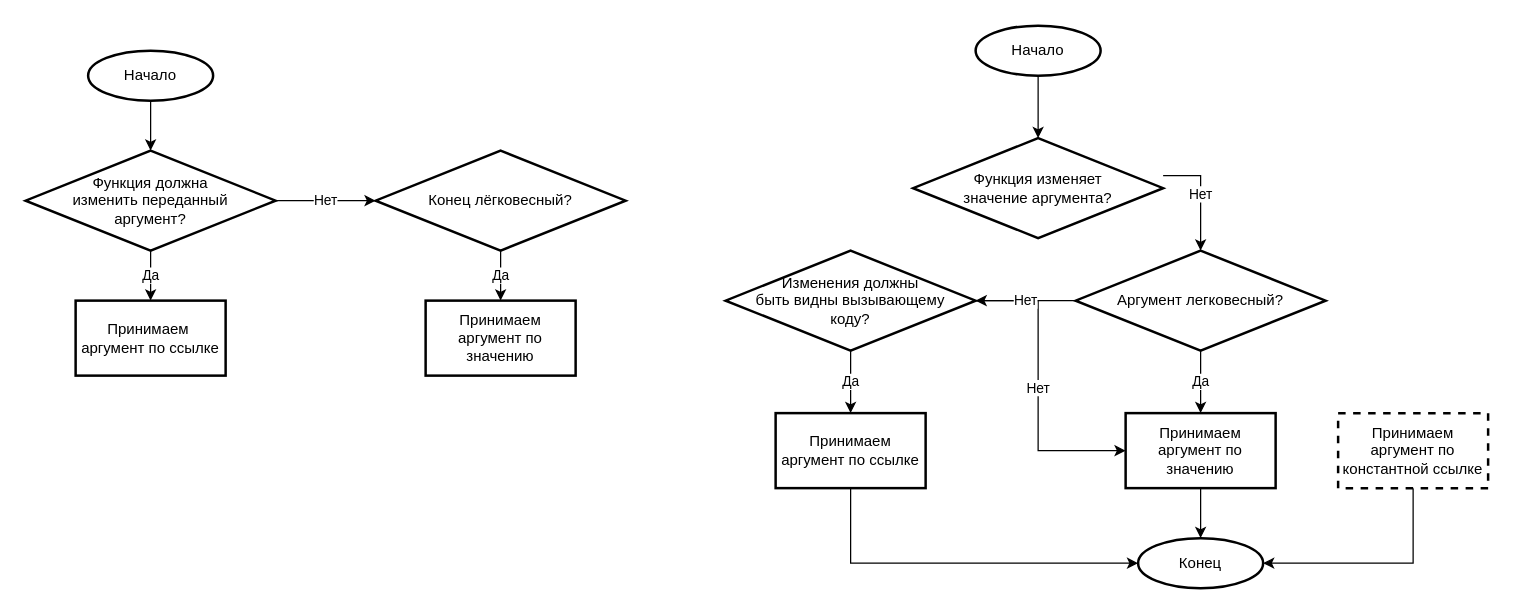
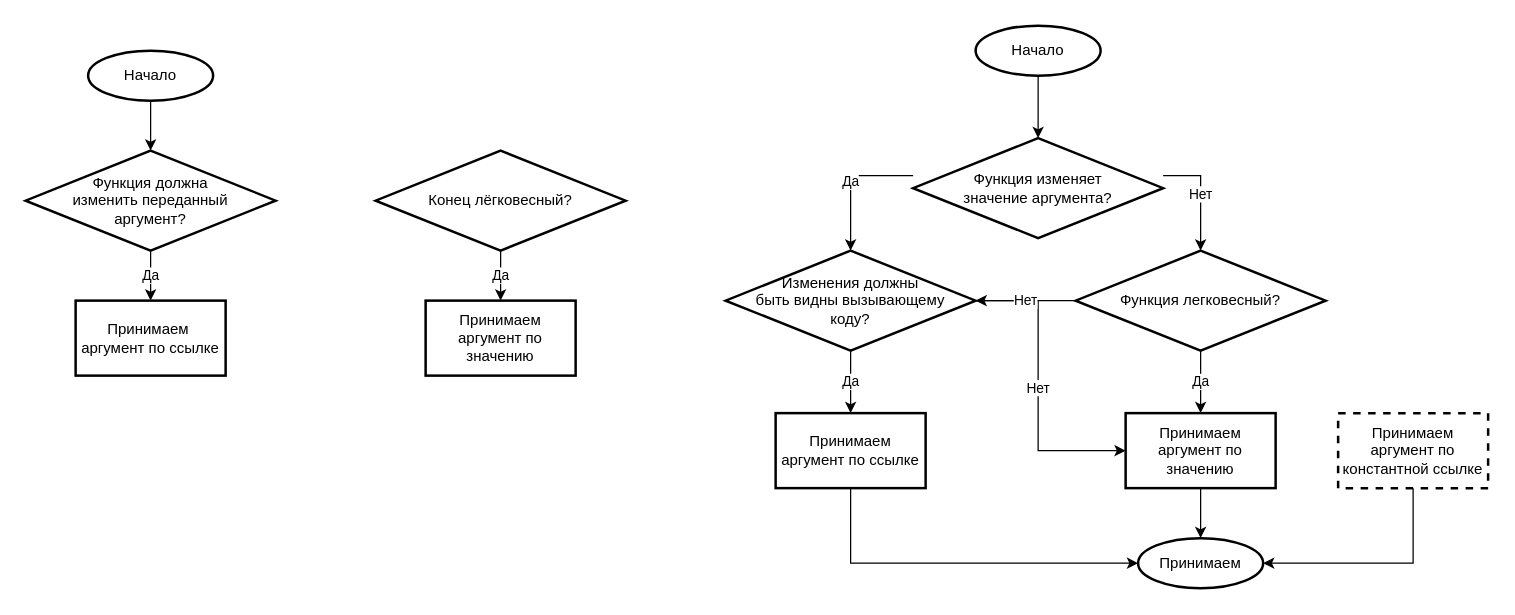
none -> (851, 178)
(322, 201) -> none
(1201, 301) -> (1201, 301)
(1201, 563) -> (1201, 563)
